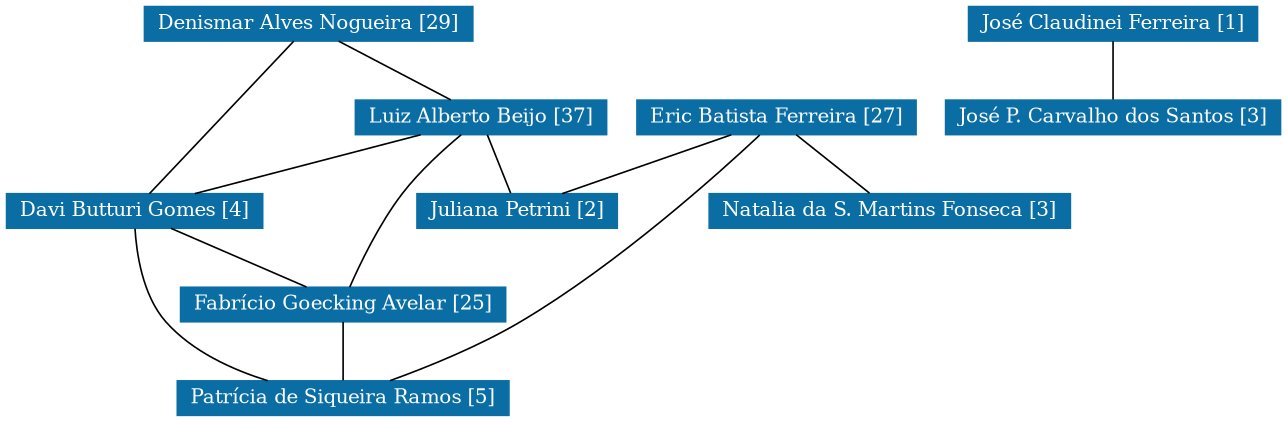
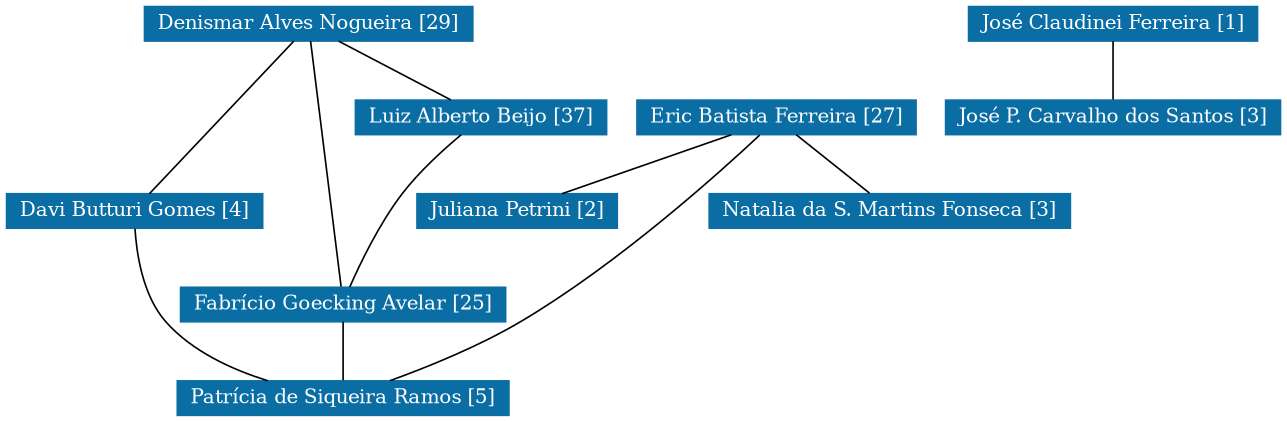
(308, 164) -> none
(499, 164) -> none
(239, 258) -> (326, 164)
